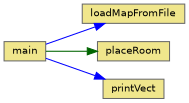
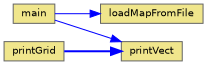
none -> (34, 51)
(134, 51) -> none
